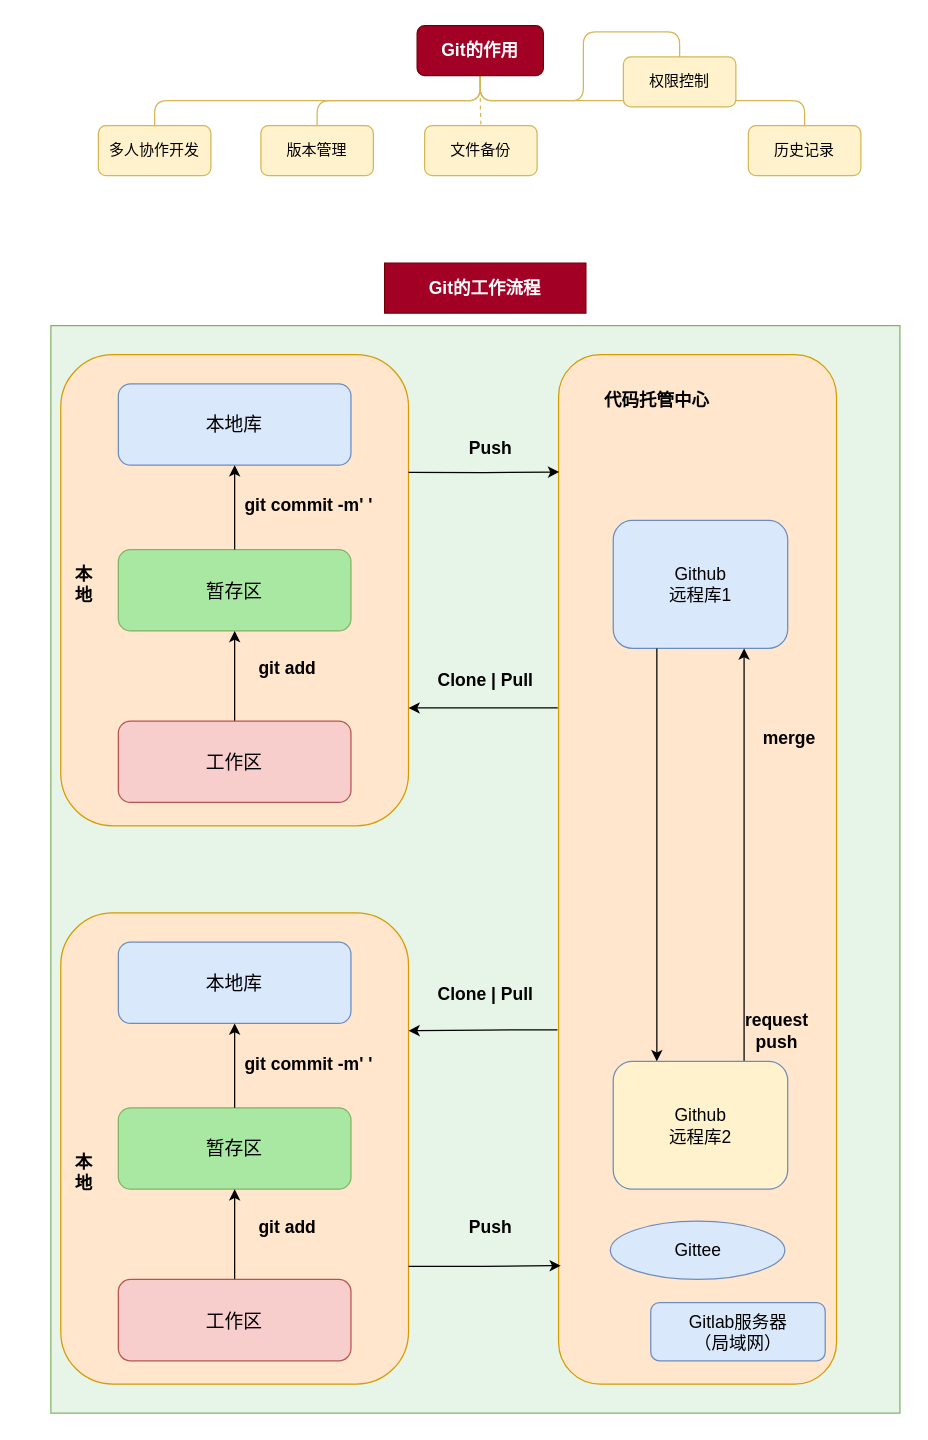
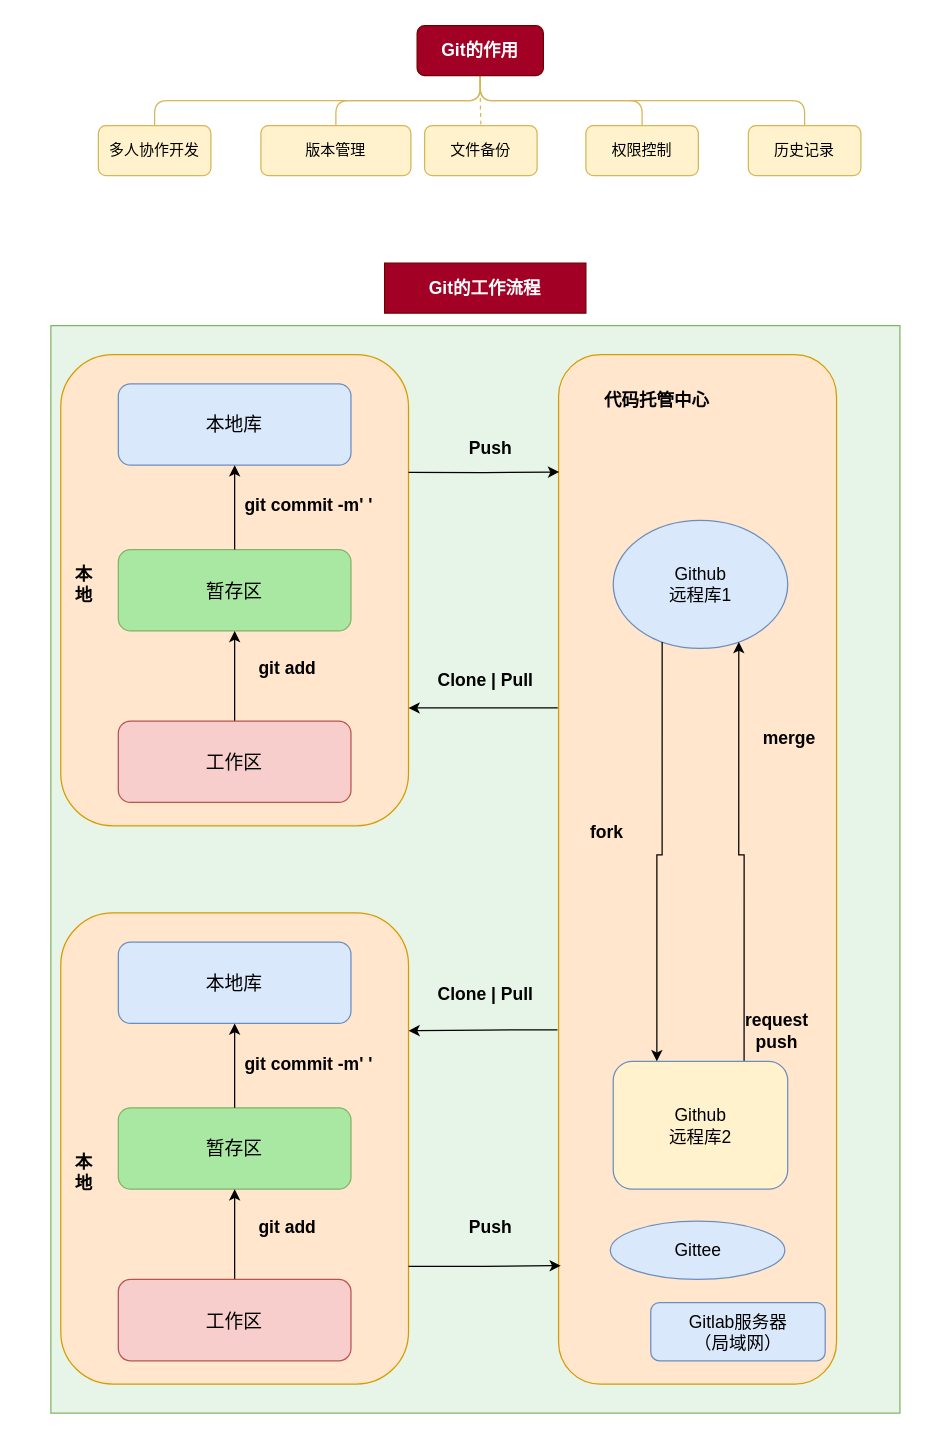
(679, 82) -> (642, 151)
(317, 151) -> (336, 151)
(700, 584) -> (700, 584)
none -> (607, 832)
